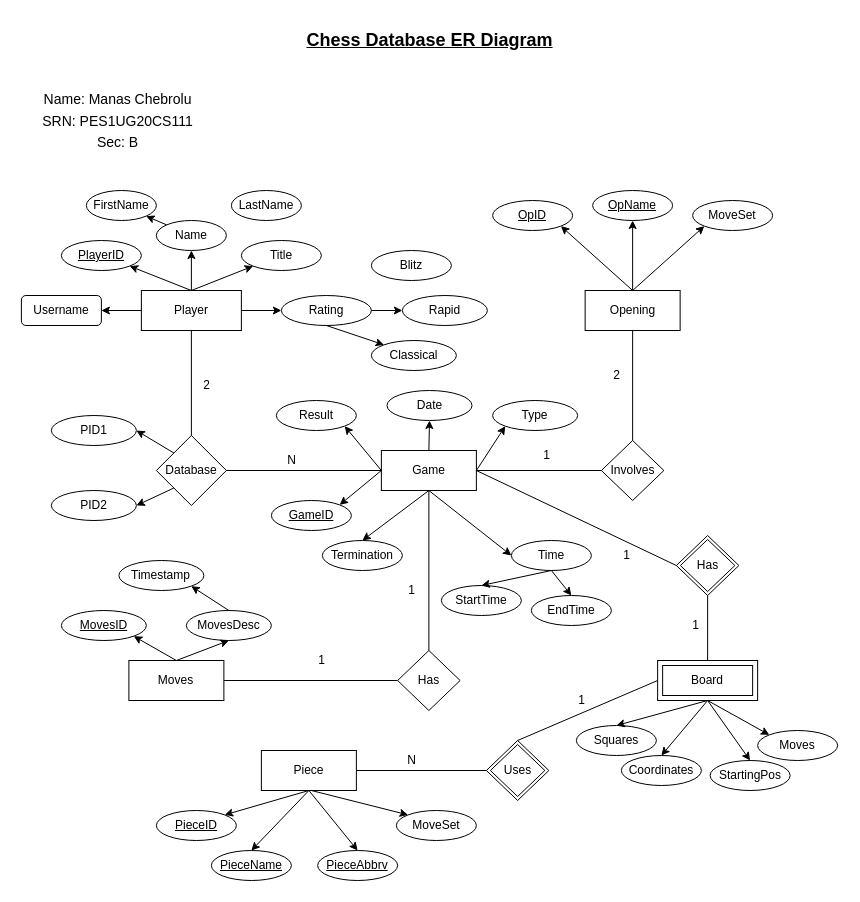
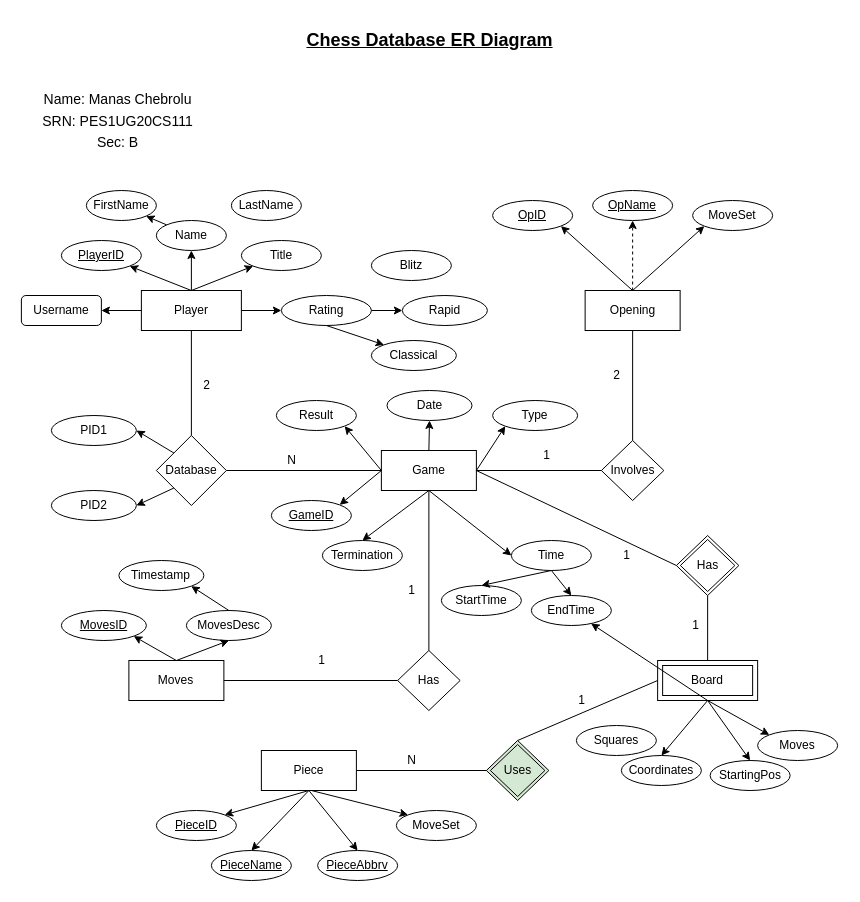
(633, 257) -> (633, 257)
(662, 713) -> (651, 663)
(518, 771) -> (518, 771)
